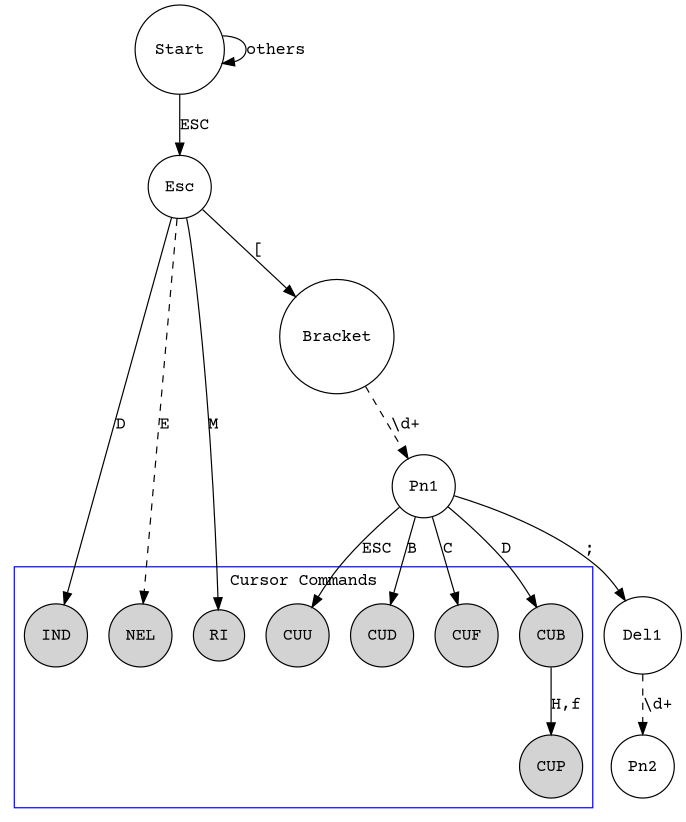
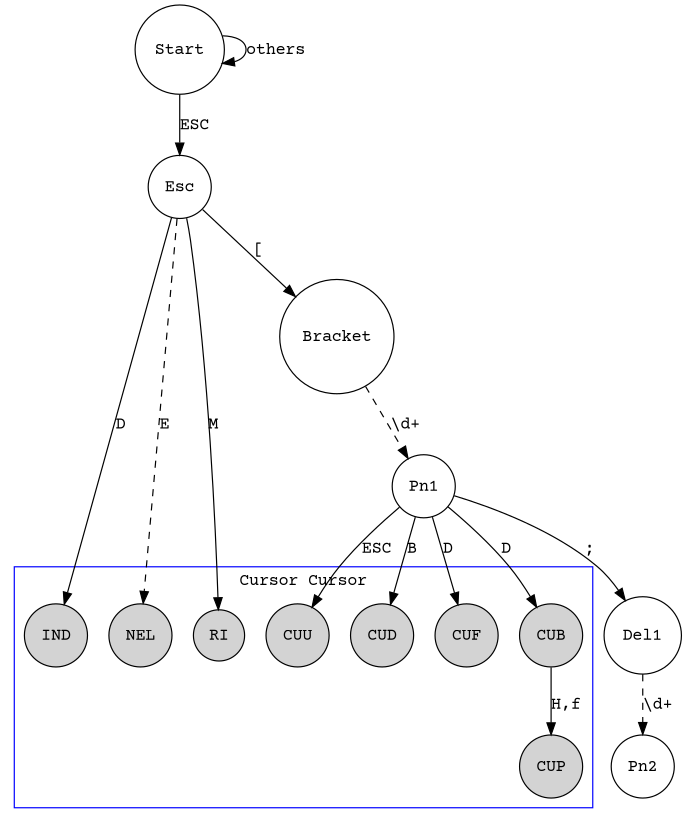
(448, 548) -> (448, 548)
(304, 580) -> (304, 580)
